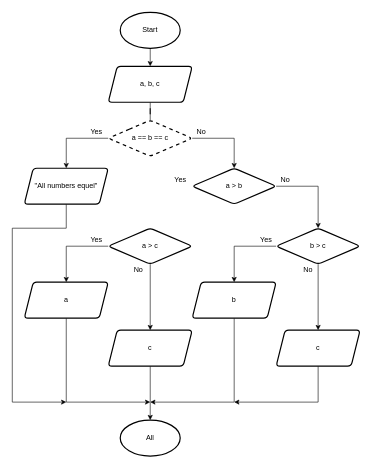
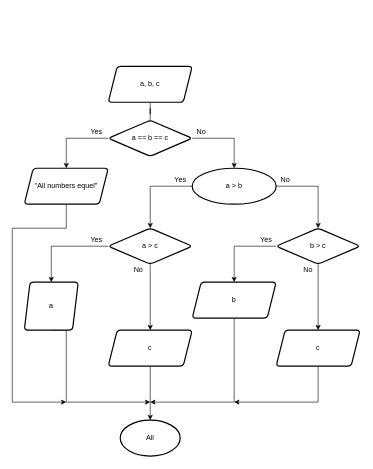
(150, 30) -> none
(150, 60) -> none
(150, 138) -> (150, 138)
none -> (150, 186)
(234, 186) -> (234, 186)
(66, 300) -> (51, 306)
